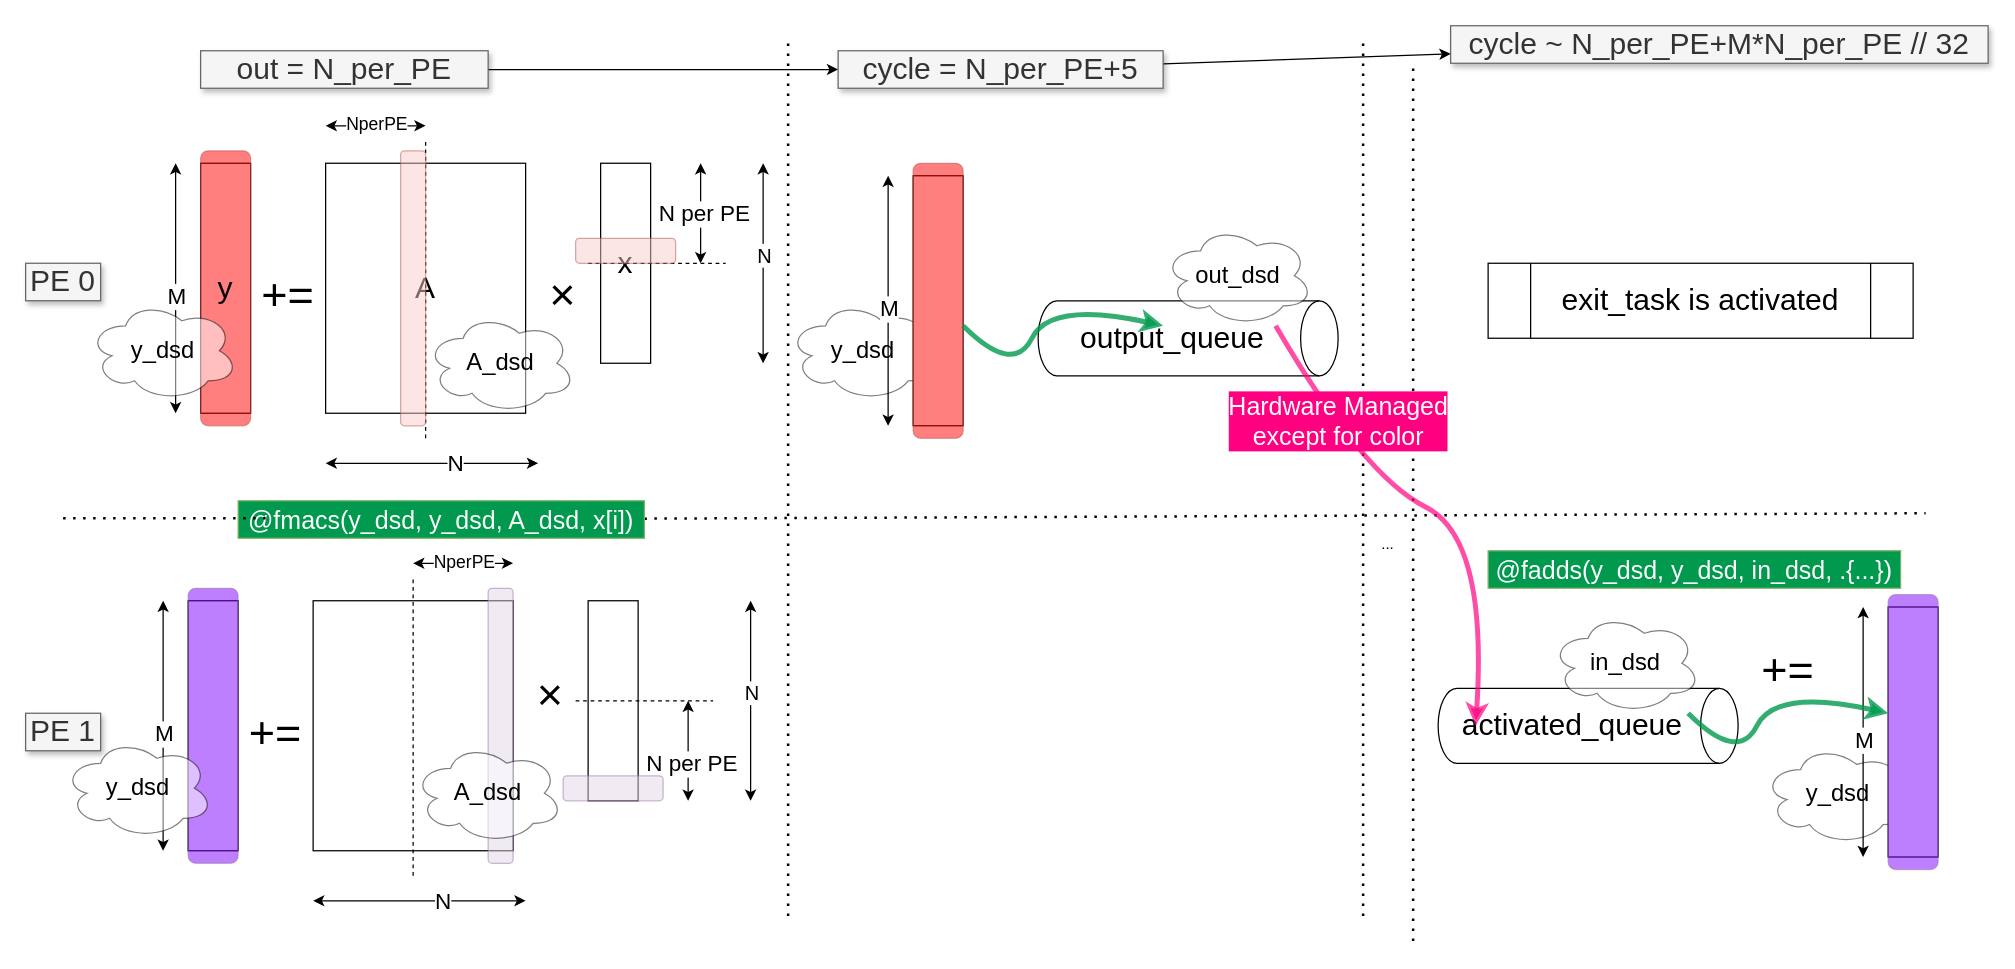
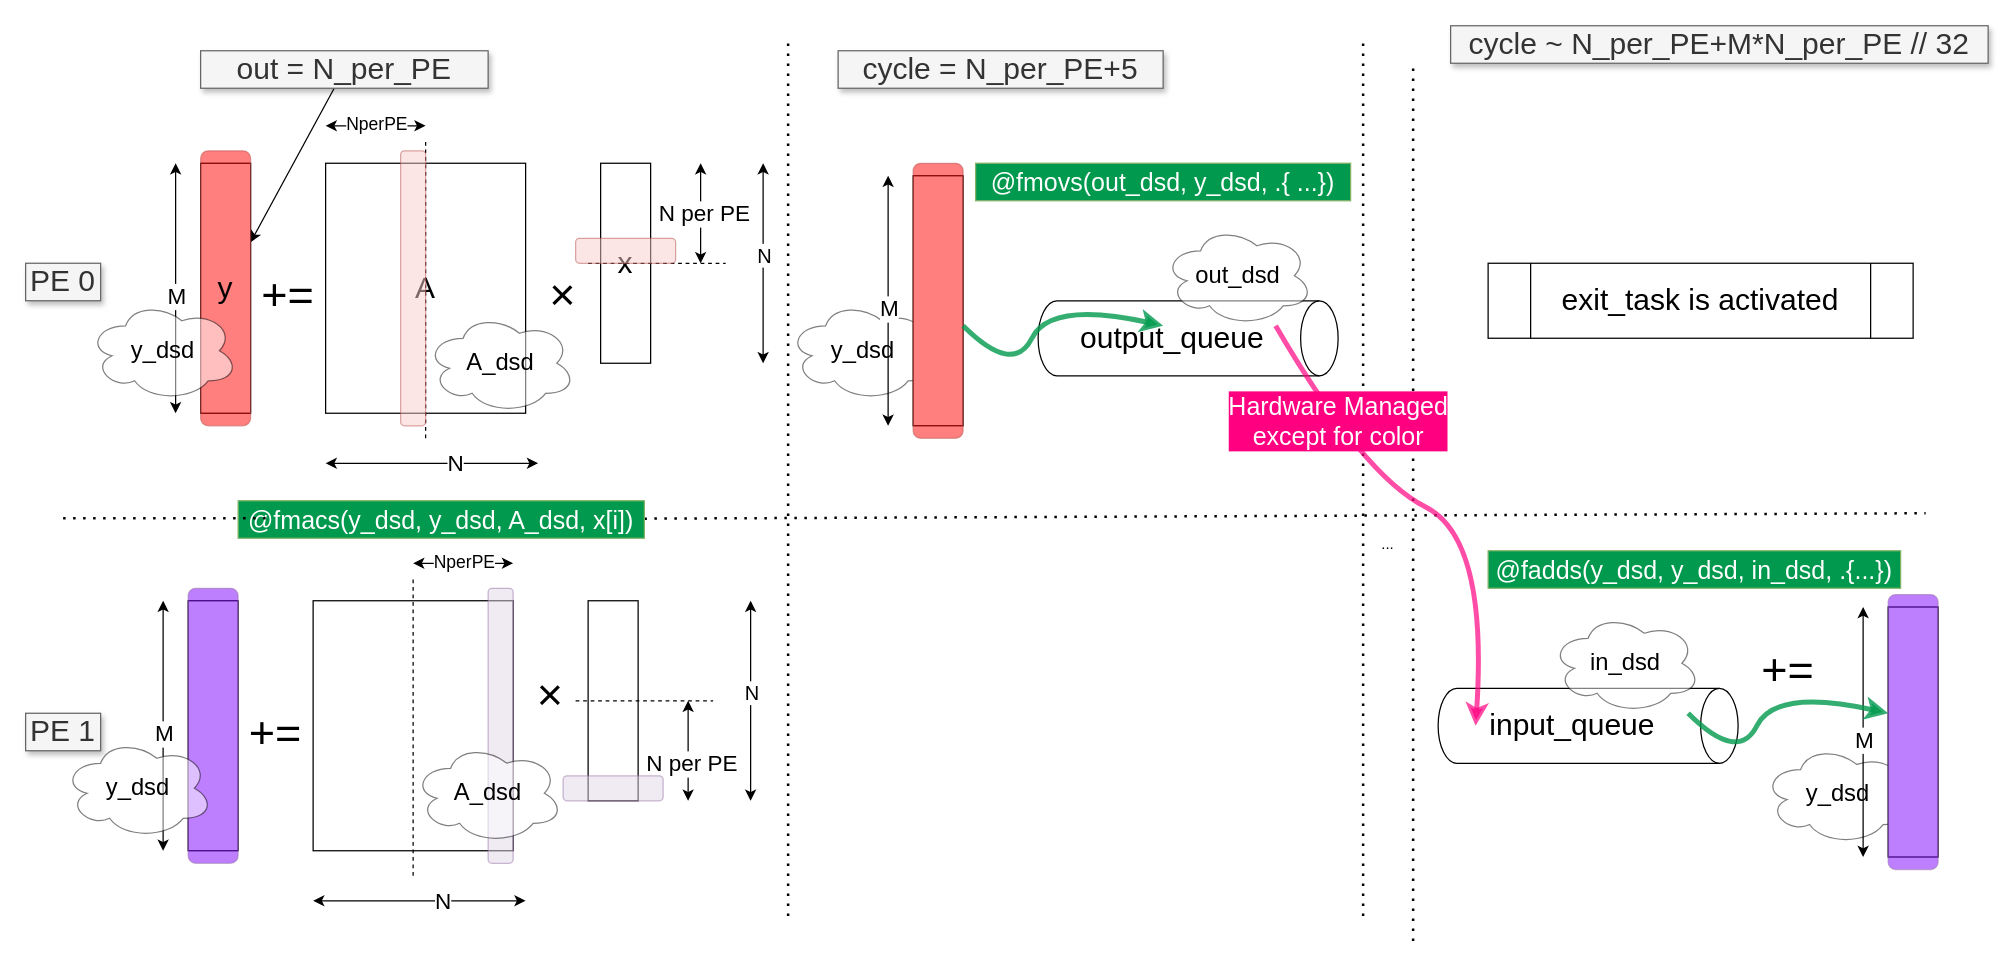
(1302, 59) -> none
(659, 69) -> (295, 161)
none -> (1163, 182)
(1573, 726) -> (1573, 726)
